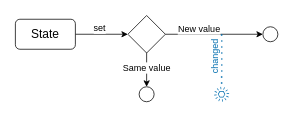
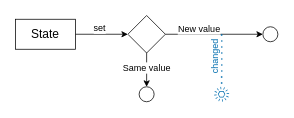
(45, 34) -> (45, 34)
